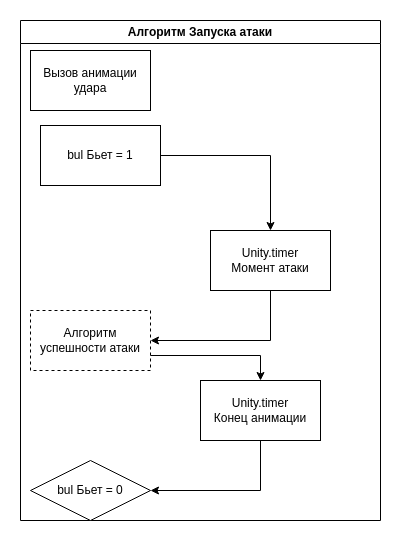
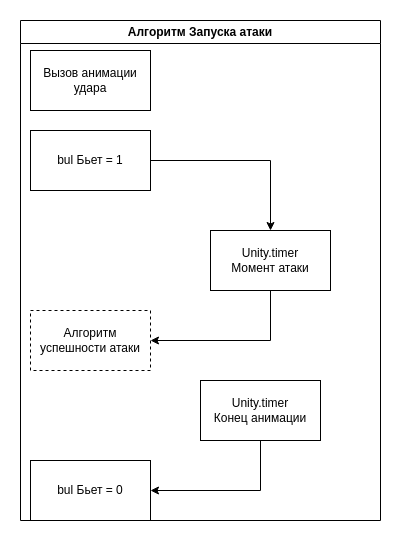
(101, 156) -> (91, 161)
(215, 356) -> none
(90, 491) -> (90, 491)
